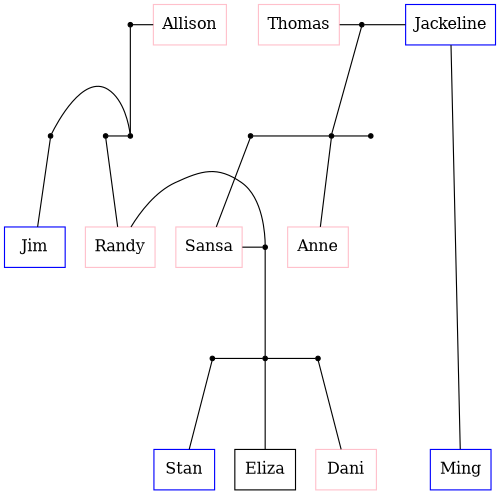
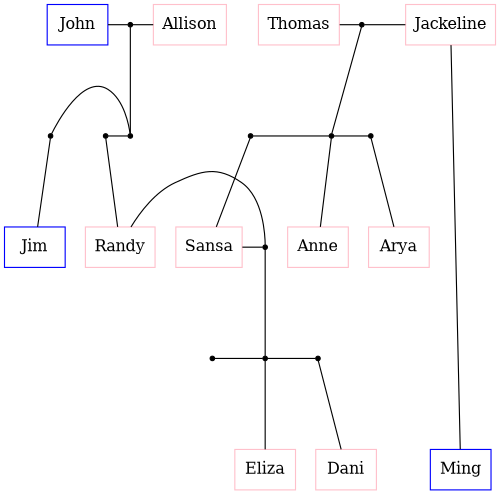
none -> (78, 25)
(451, 25) -> (451, 25)
none -> (399, 247)
(184, 470) -> none
(265, 470) -> (265, 470)
